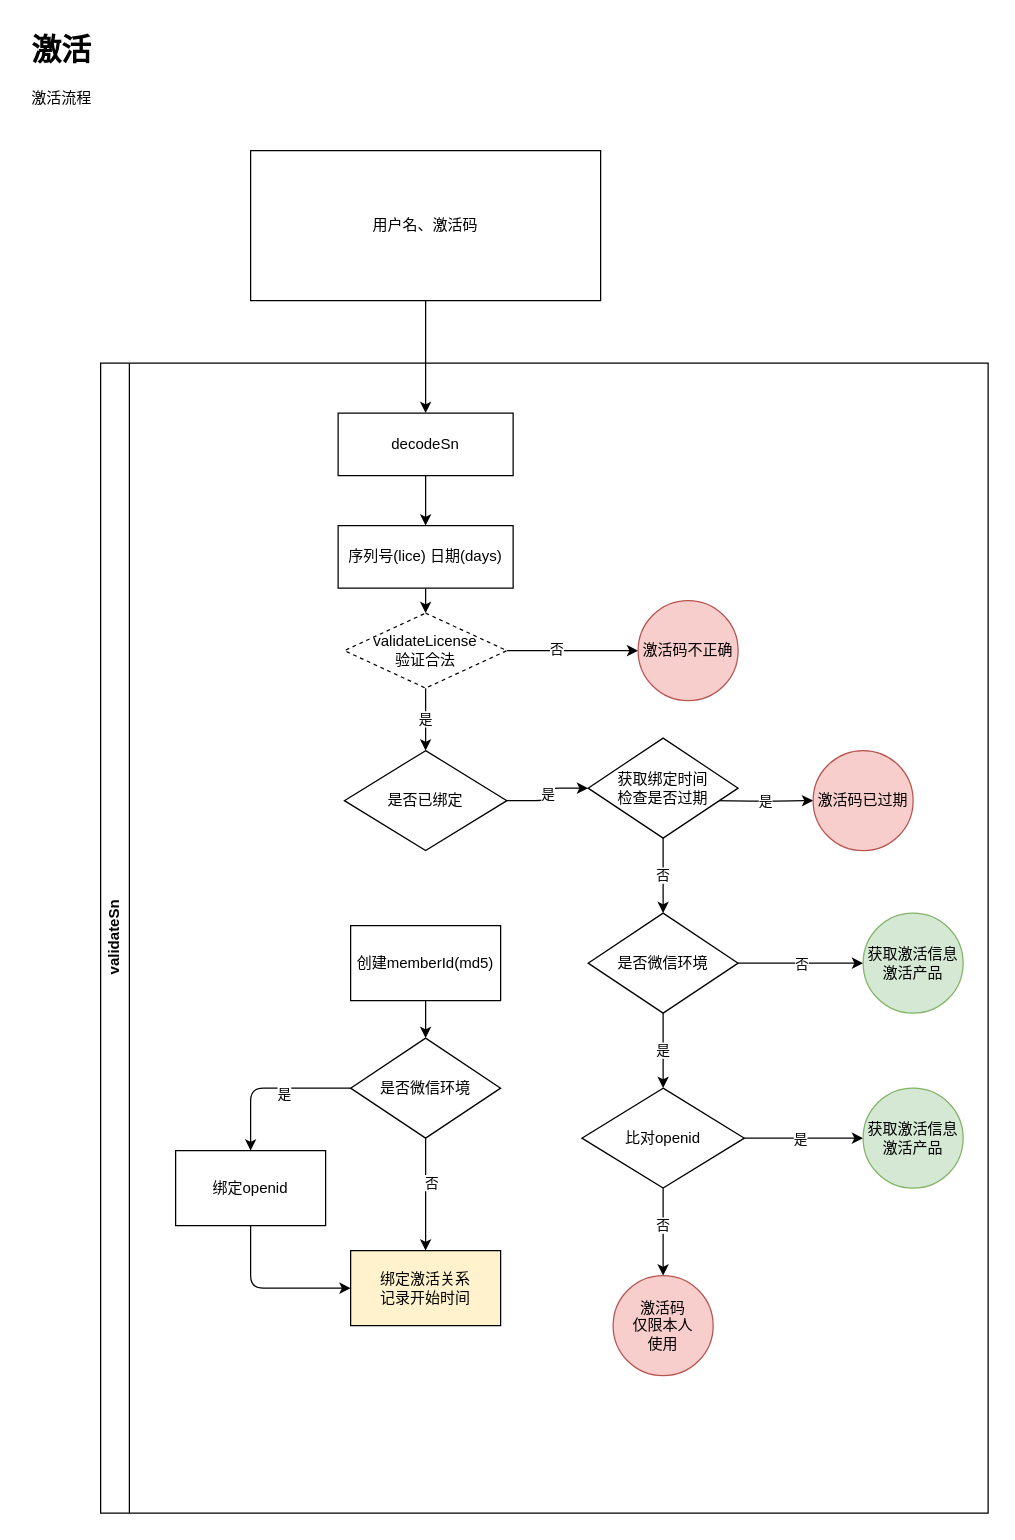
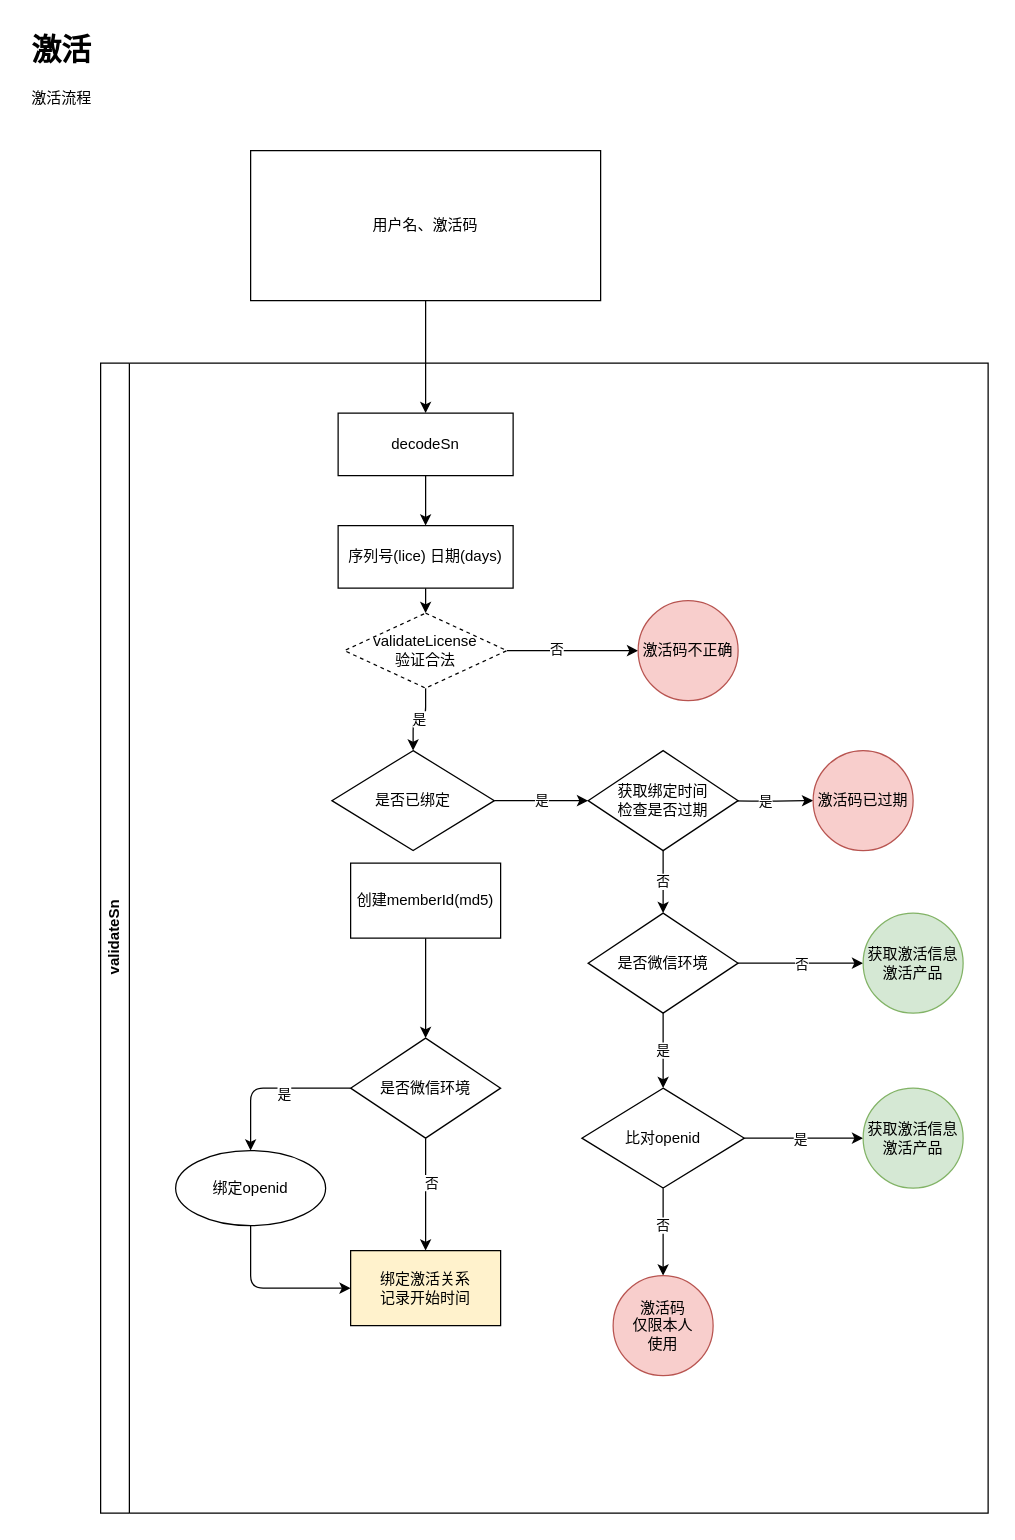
(663, 788) -> (663, 801)
(426, 801) -> (413, 801)
(426, 963) -> (426, 901)
(251, 1188) -> (251, 1188)
